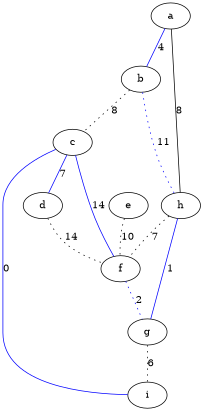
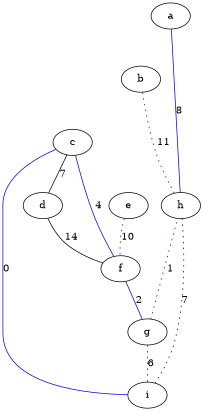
(156, 48) -> none
(107, 111) -> none
(176, 111) -> (176, 111)
(58, 174) -> (58, 174)
(99, 206) -> (99, 206)
(148, 235) -> (181, 303)
(121, 237) -> (121, 237)
(70, 247) -> (70, 247)
(164, 269) -> (164, 269)
(134, 300) -> (134, 300)
